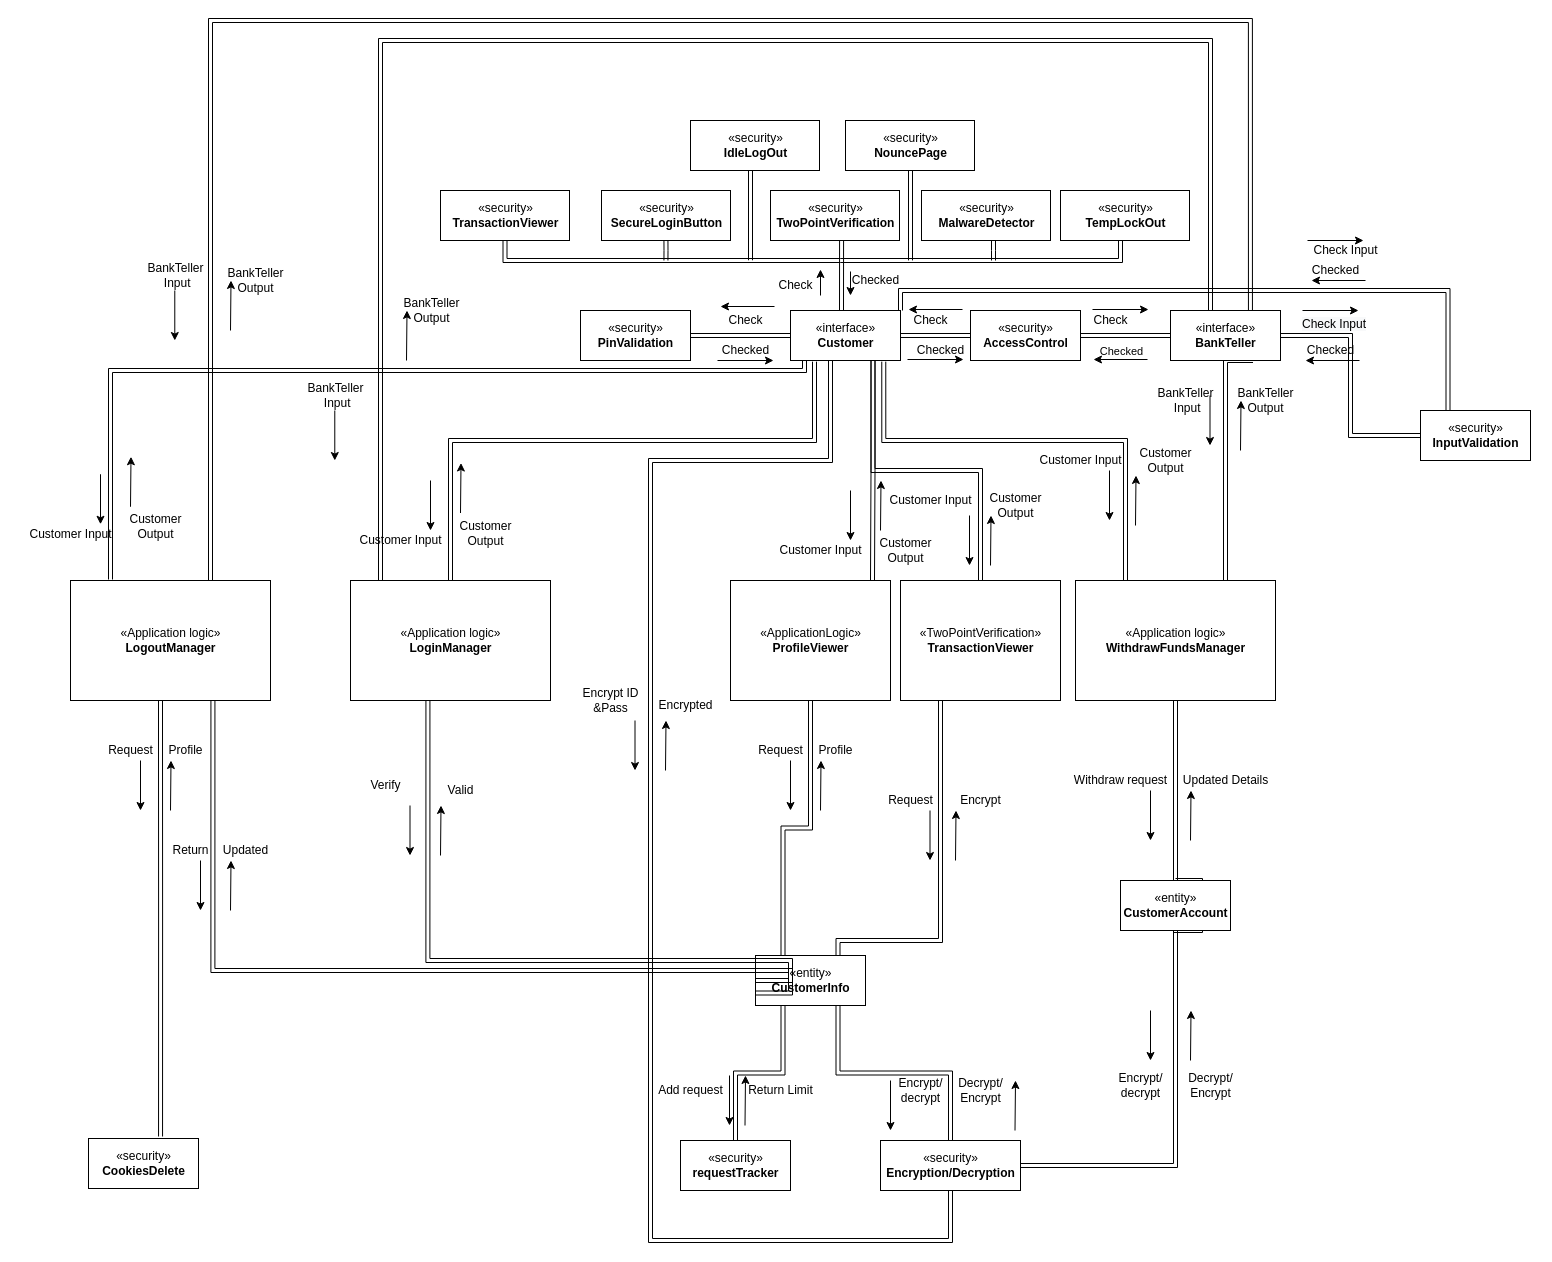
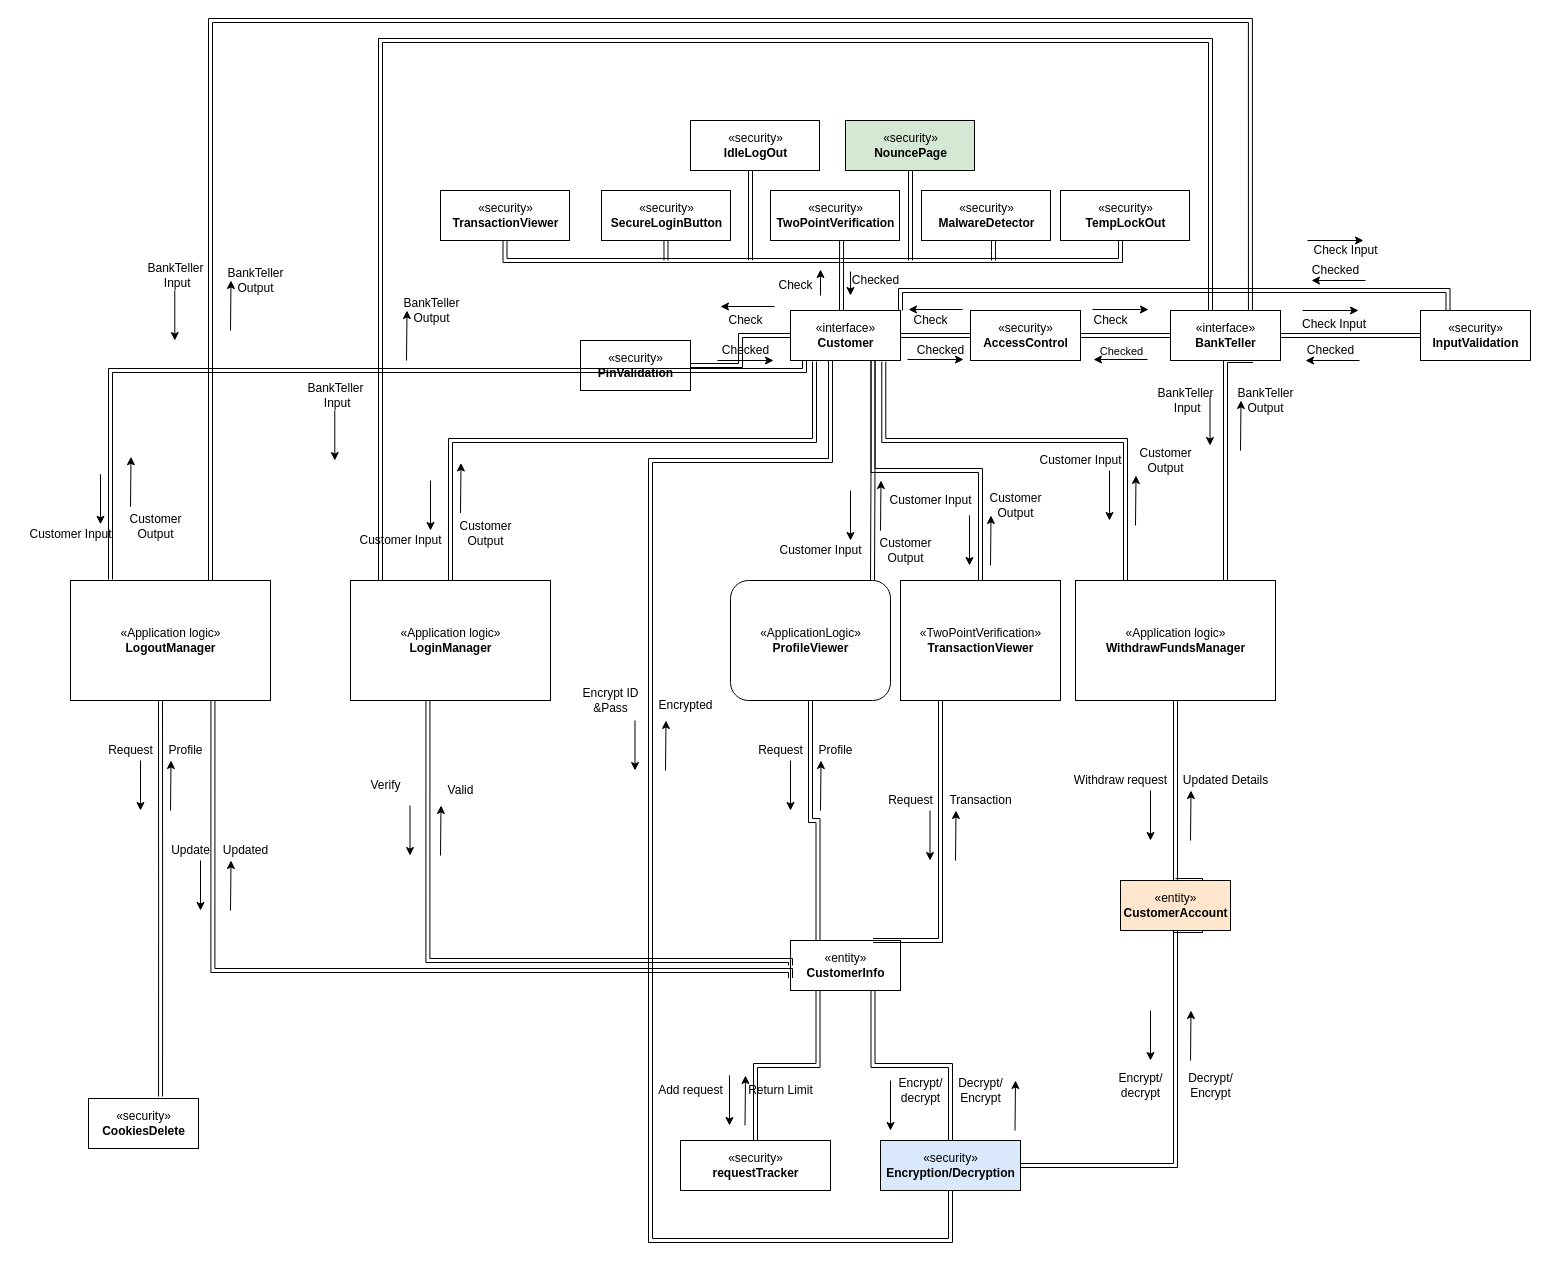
(910, 146) -> (910, 146)
(636, 336) -> (636, 366)
(1476, 436) -> (1476, 336)
(811, 641) -> (811, 641)
(981, 801) -> (981, 801)
(191, 851) -> (191, 851)
(1176, 906) -> (1176, 906)
(811, 981) -> (846, 966)
(144, 1164) -> (144, 1124)
(736, 1166) -> (756, 1166)
(951, 1166) -> (951, 1166)
